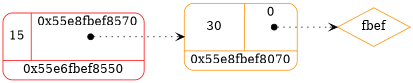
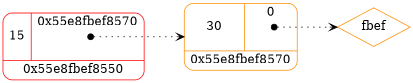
(241, 60) -> (241, 60)
(74, 69) -> (74, 69)
